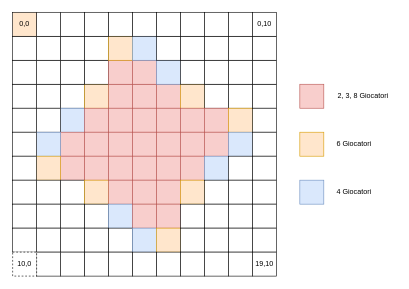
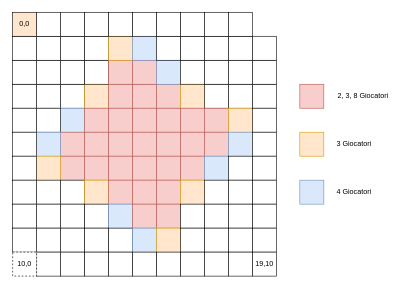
(264, 24) -> none
(354, 144) -> (354, 144)
